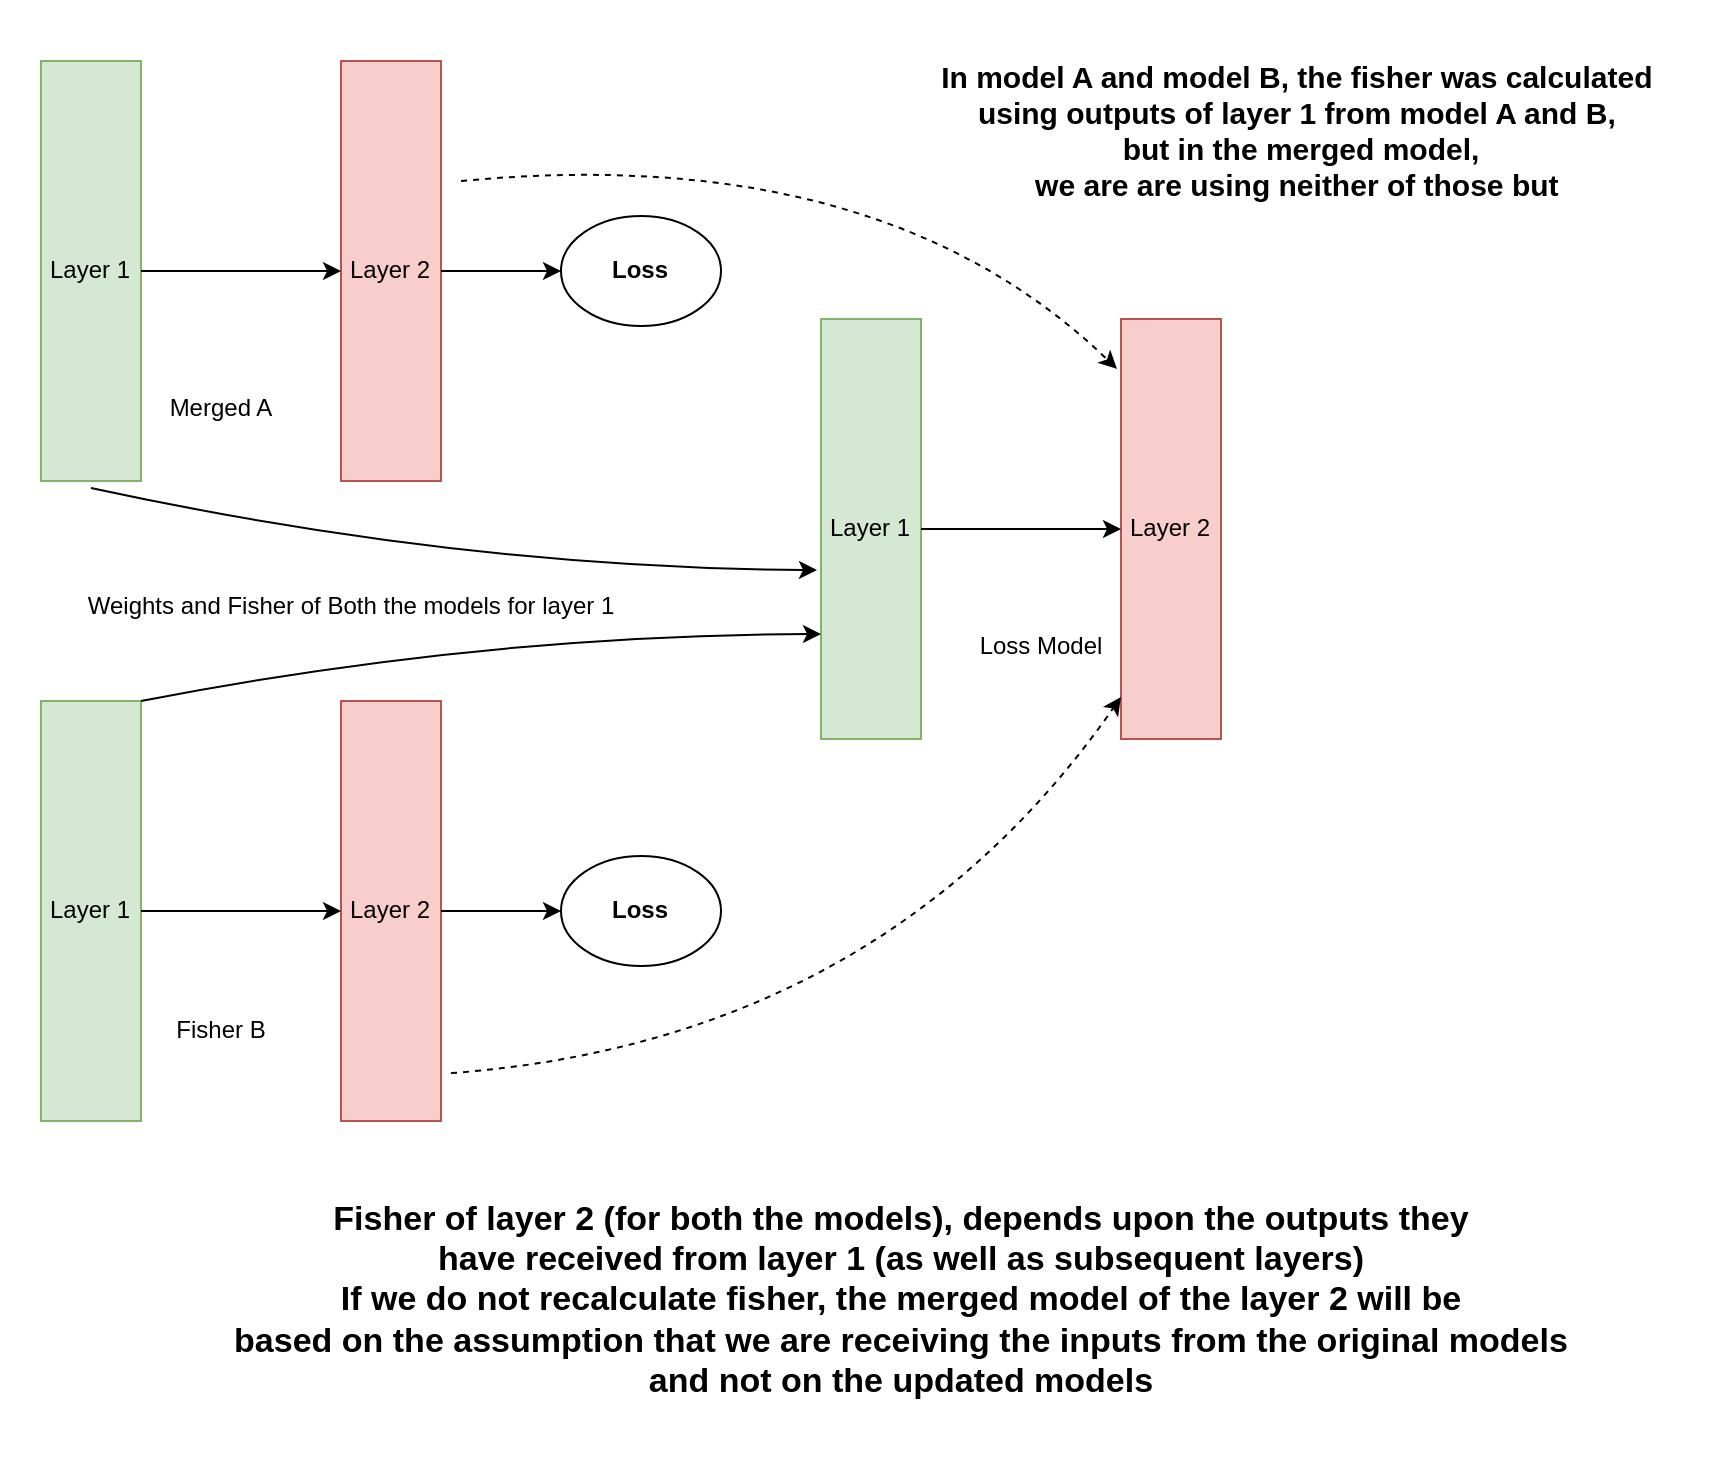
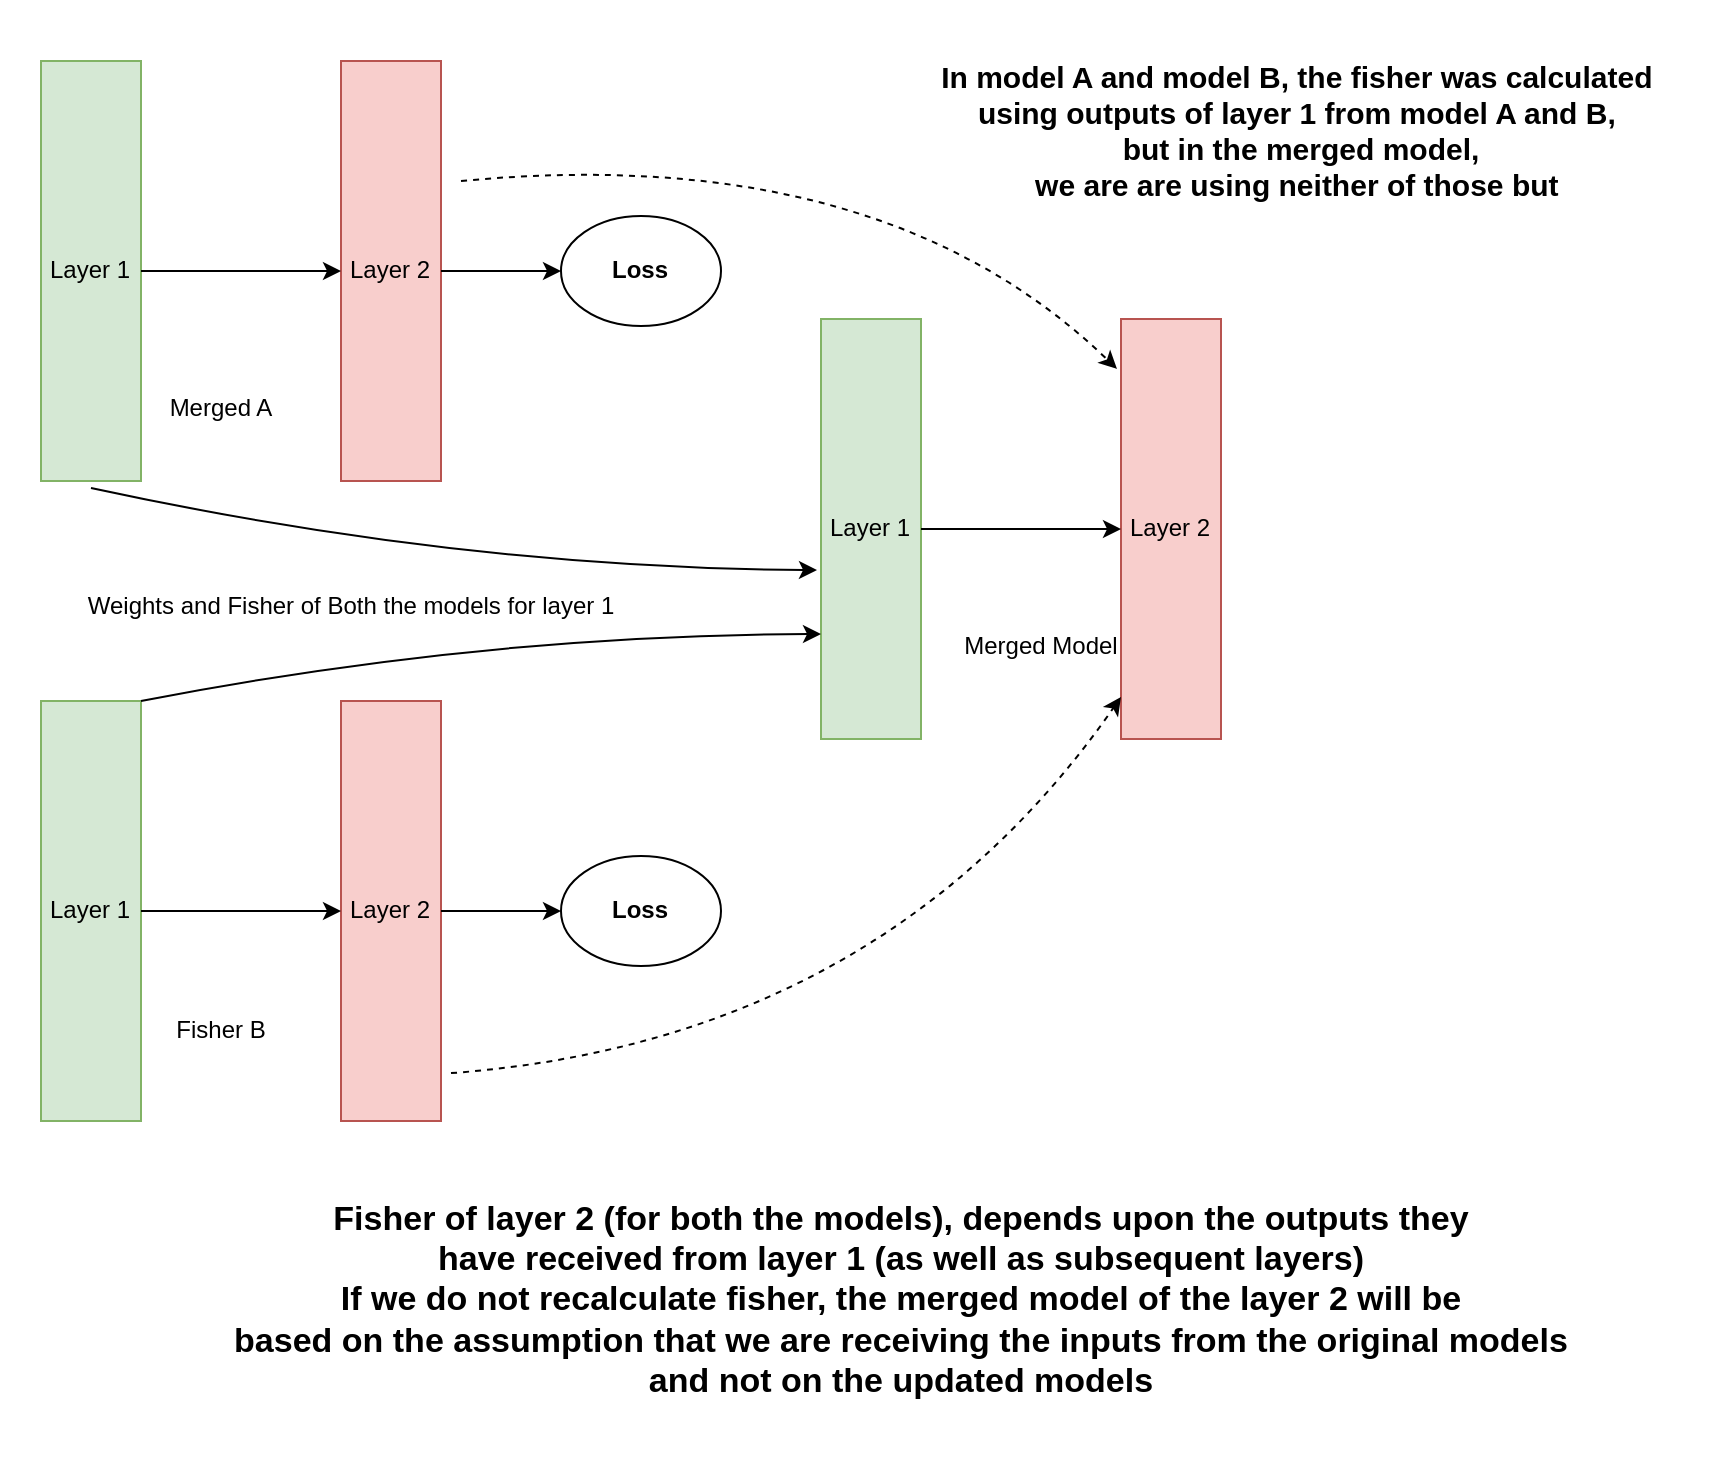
(1042, 647) -> (1042, 647)
